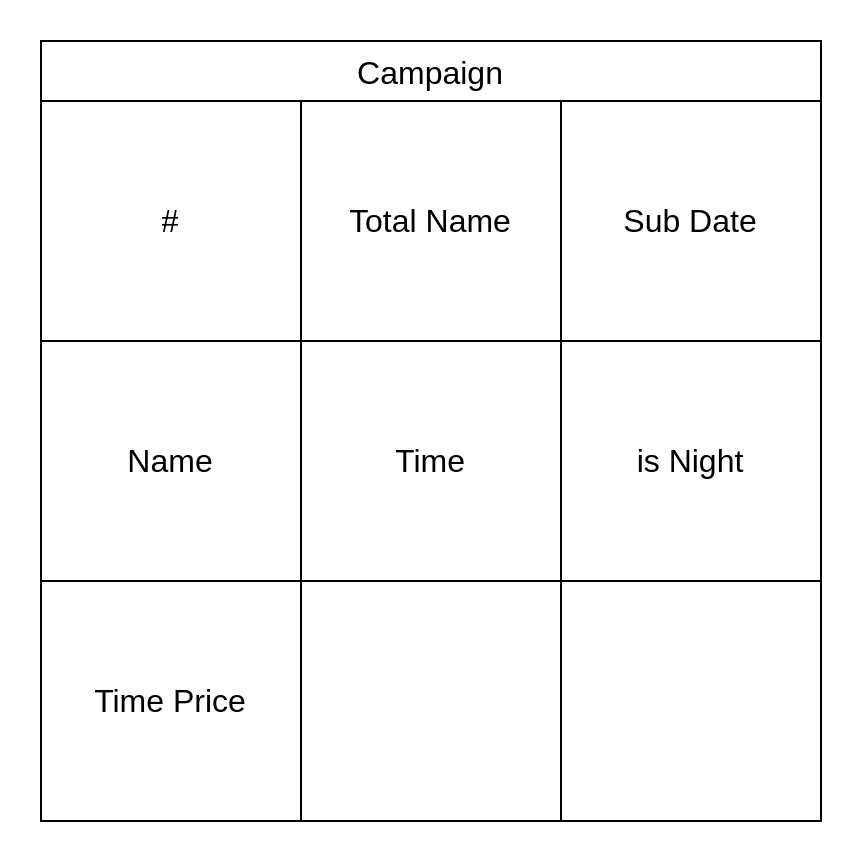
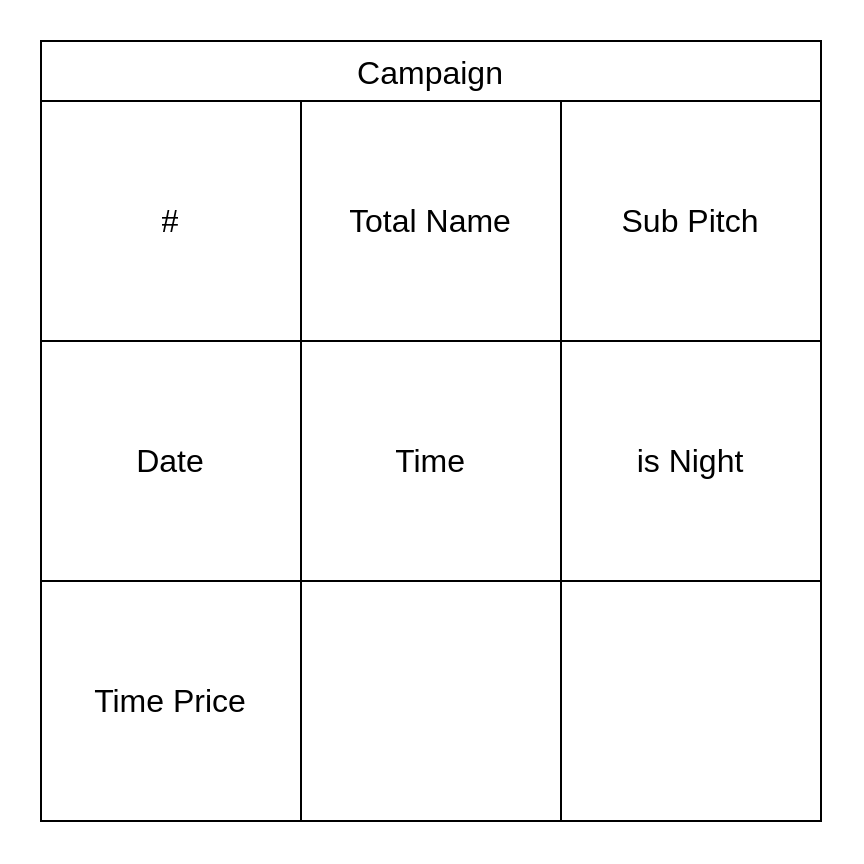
(691, 221) -> (691, 221)
(171, 461) -> (171, 461)
